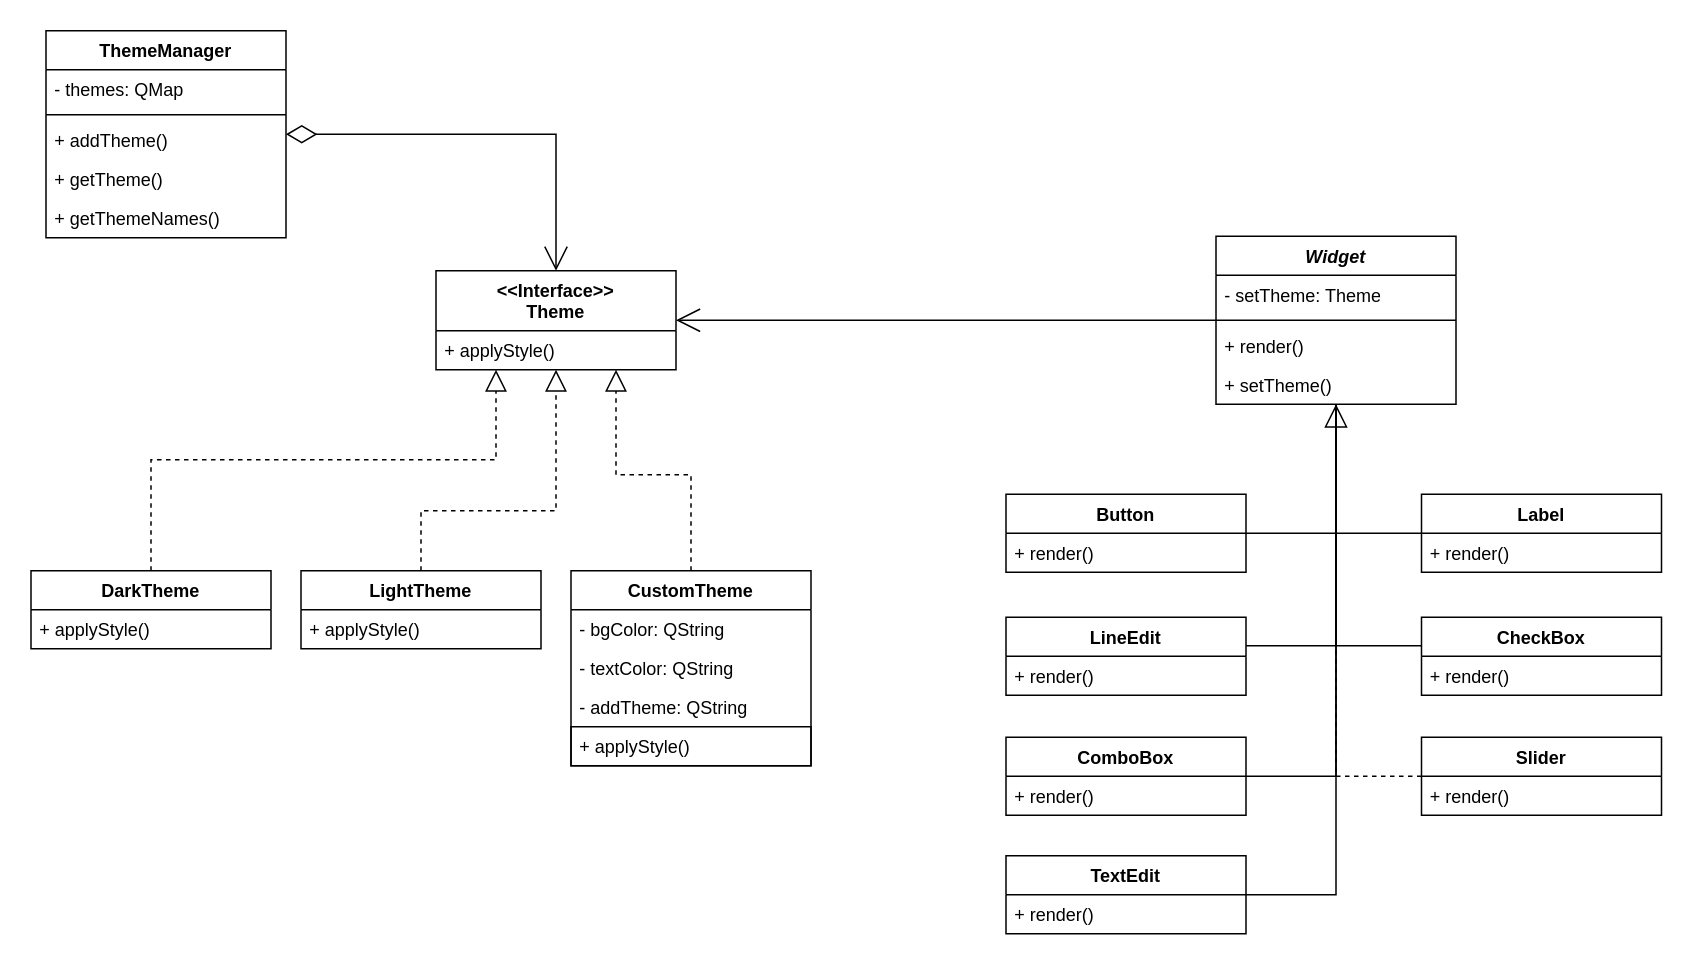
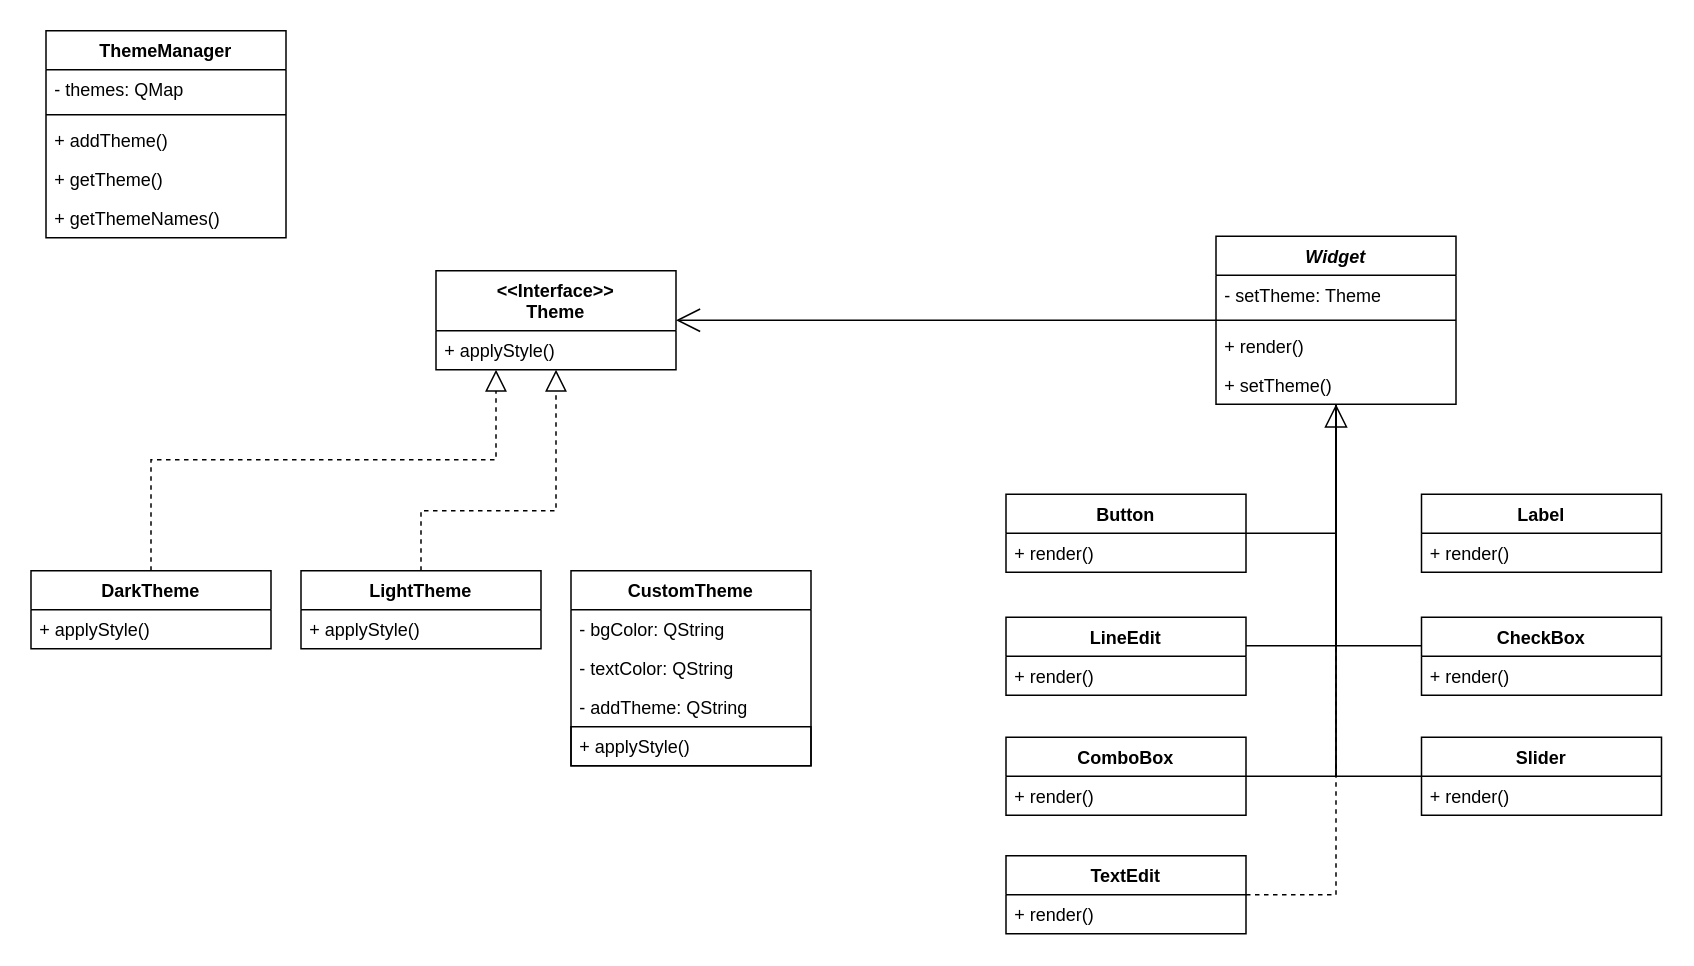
(502, 134) -> none
(660, 475) -> none
(1378, 533) -> none
(1378, 776) -> (1378, 776)
(1336, 880) -> (1336, 880)
